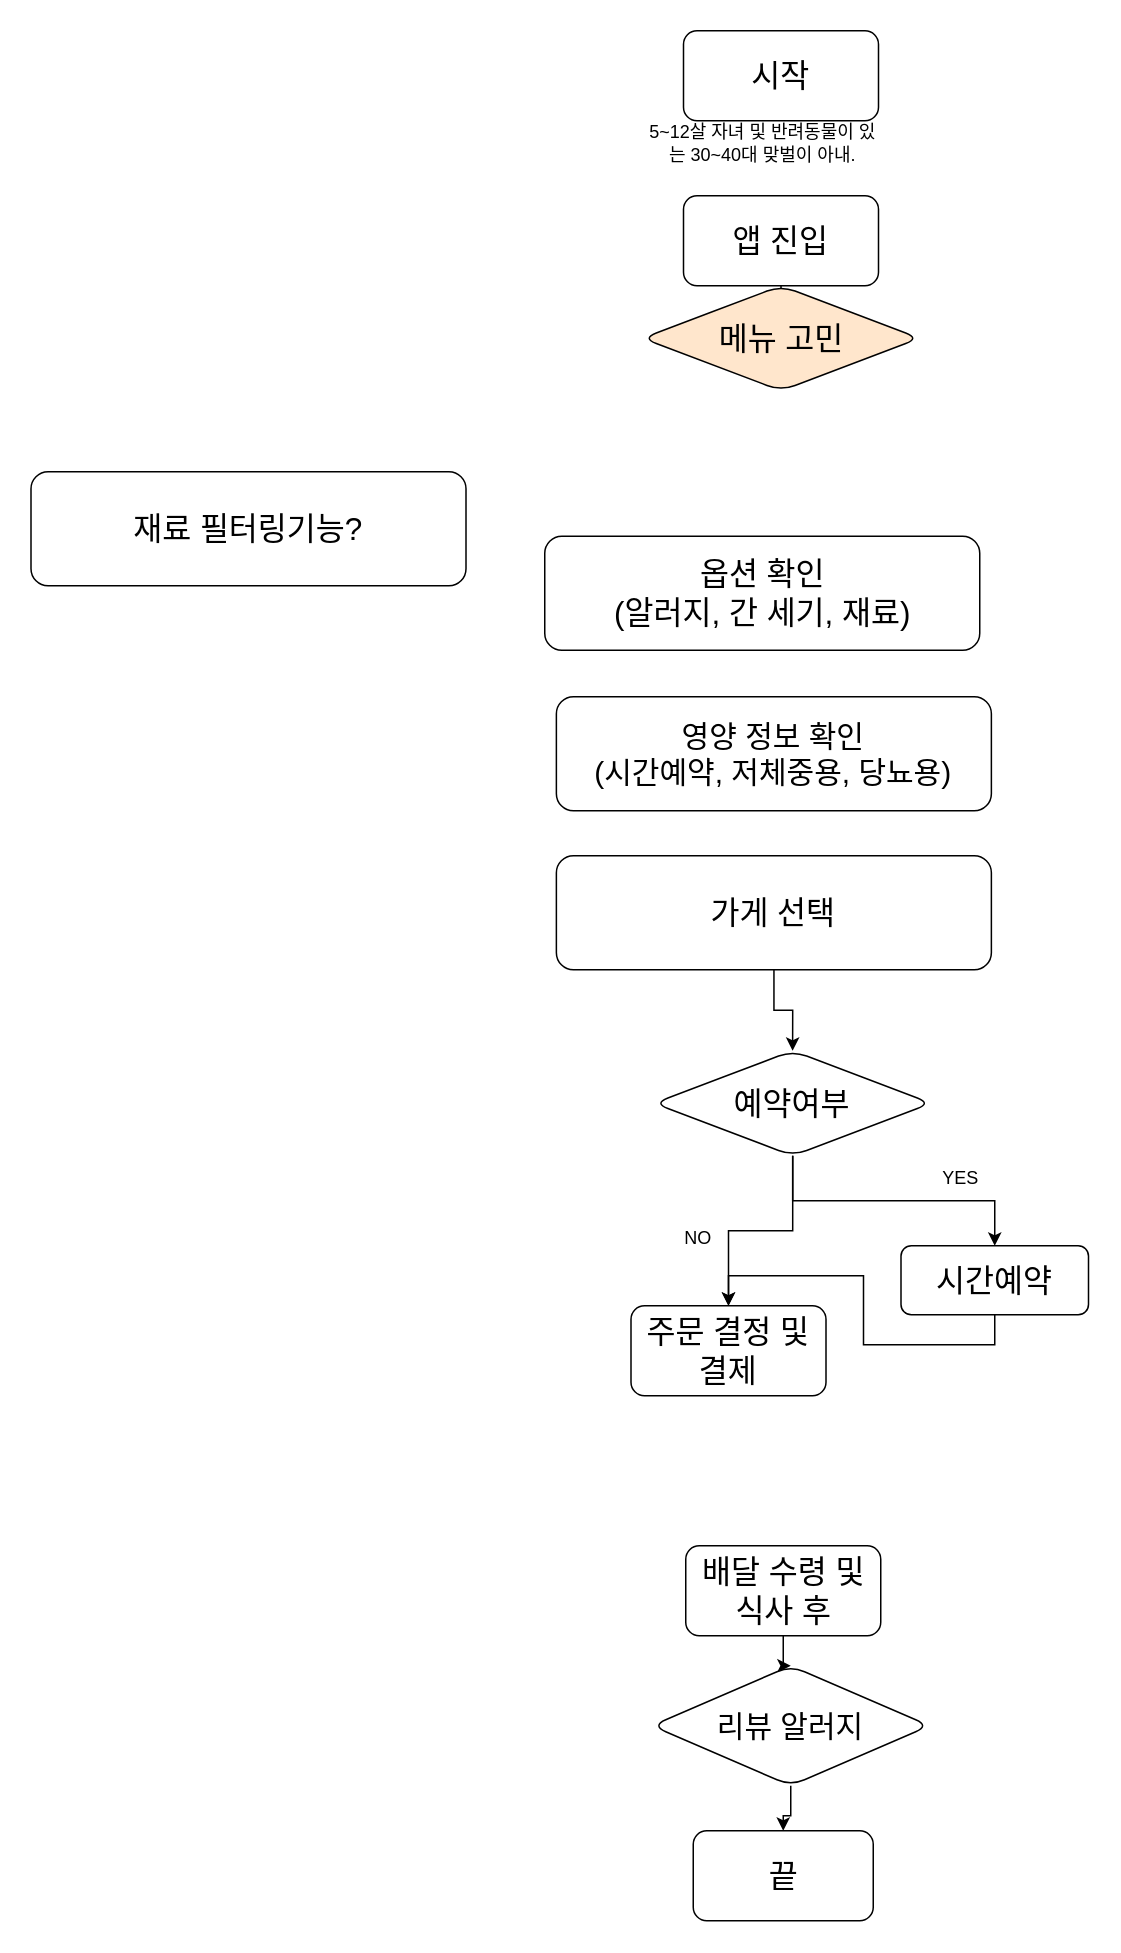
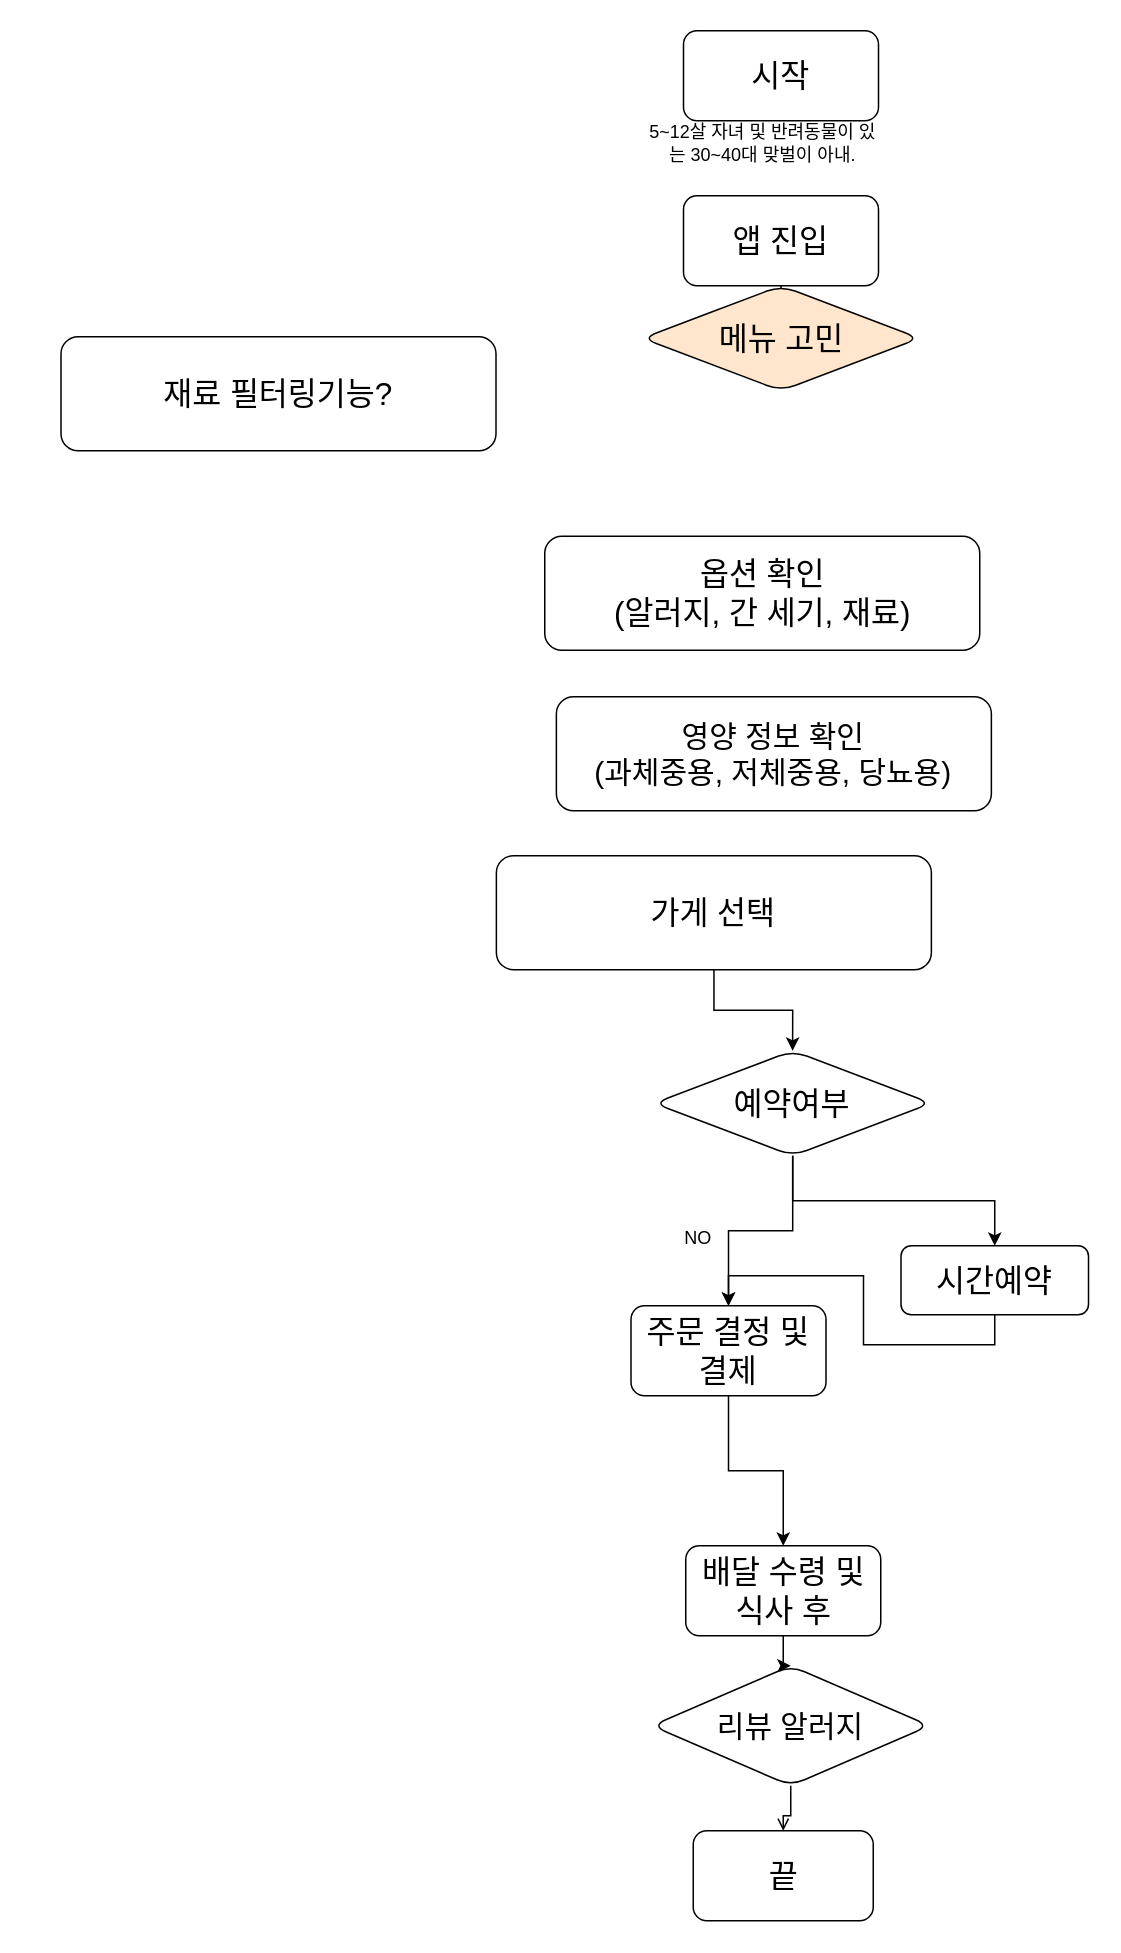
(248, 529) -> (278, 394)
(773, 754) -> (773, 754)
(774, 913) -> (714, 913)
(961, 1178) -> none
none -> (751, 1471)
(786, 1816) -> (783, 1817)
